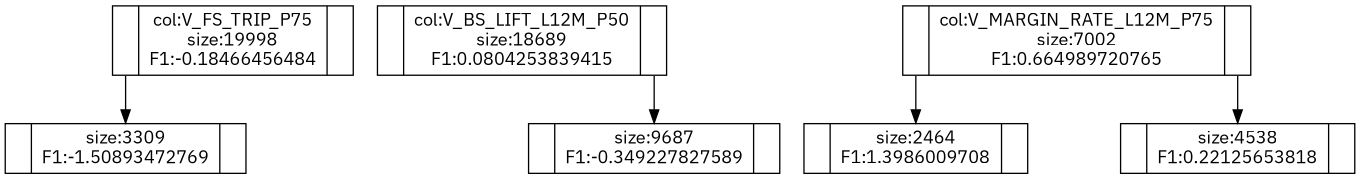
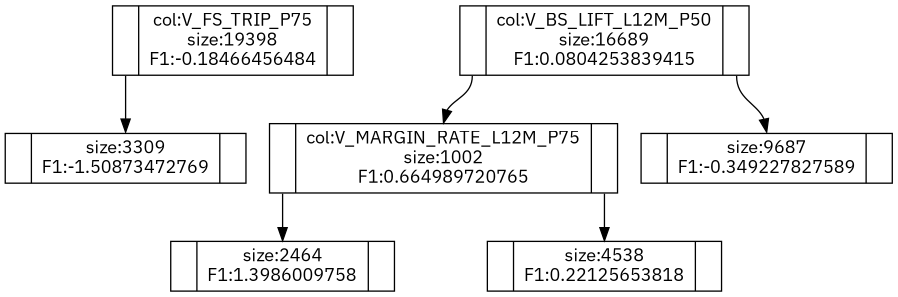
(233, 40) -> (233, 40)
(522, 40) -> (604, 40)
(1077, 40) -> (444, 158)
none -> (463, 95)
(126, 158) -> (126, 167)
(916, 158) -> (283, 275)
